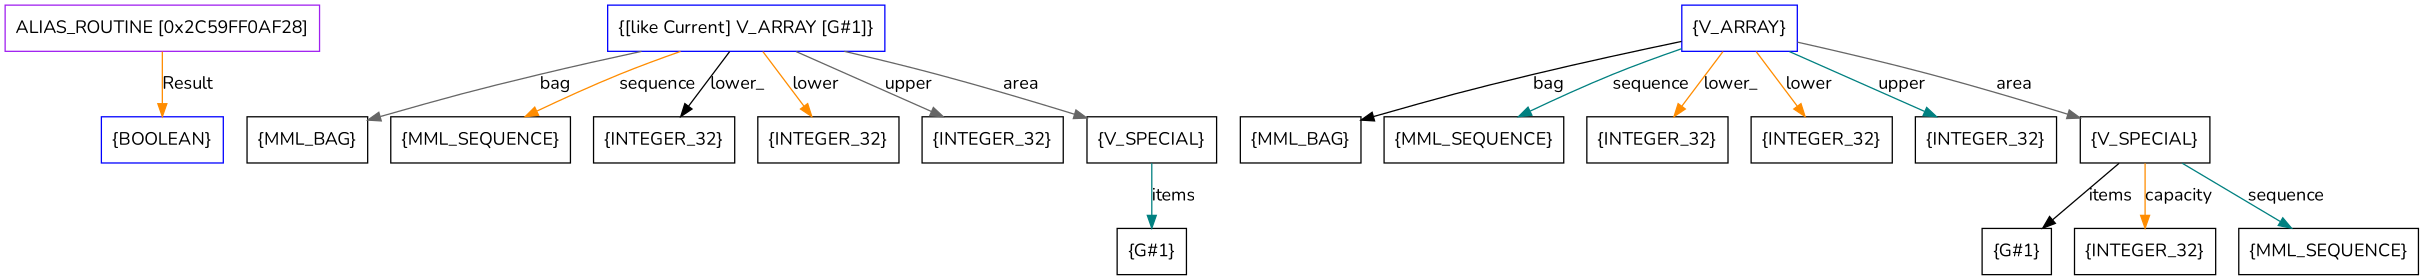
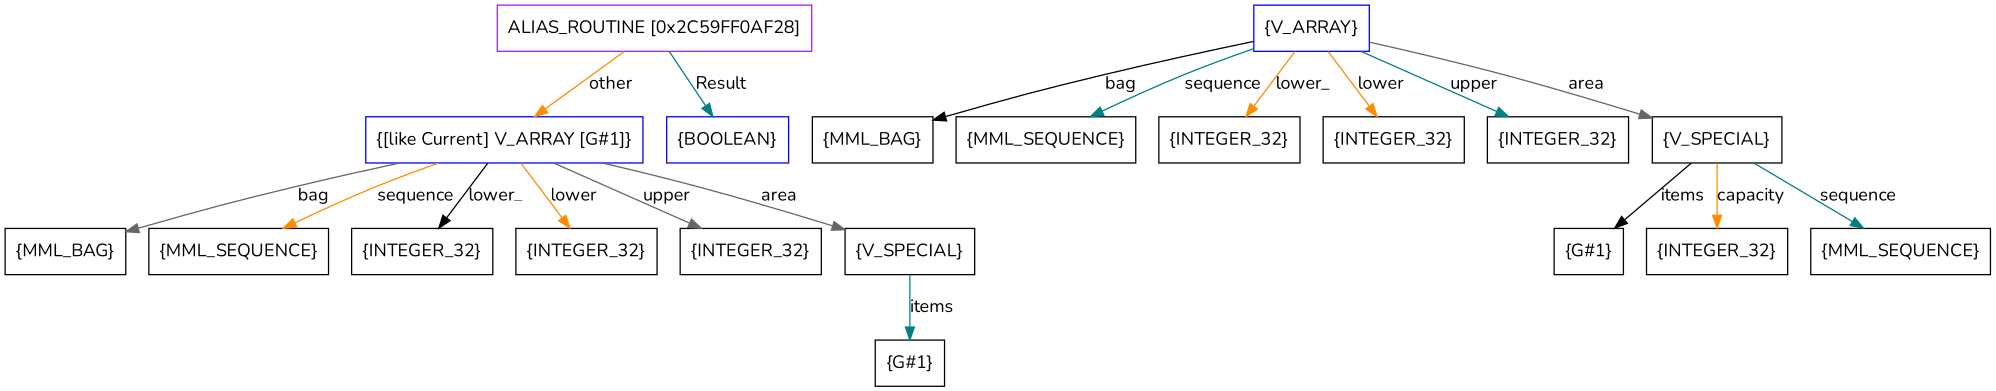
(162, 78) -> (687, 79)
none -> (585, 80)
